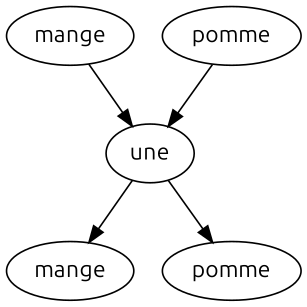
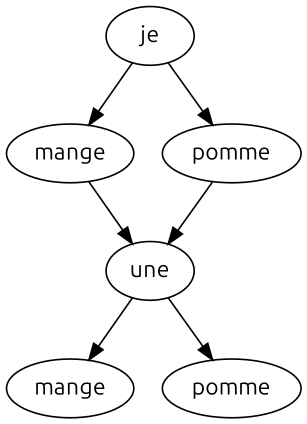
none -> (150, 36)
